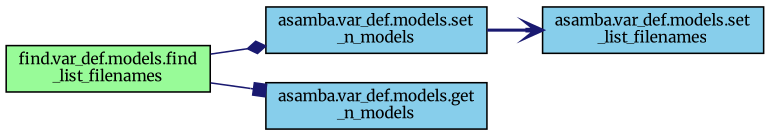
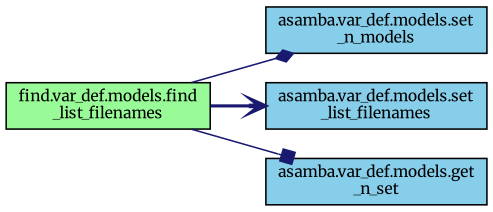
(507, 30) -> (231, 106)
(376, 106) -> (376, 182)
